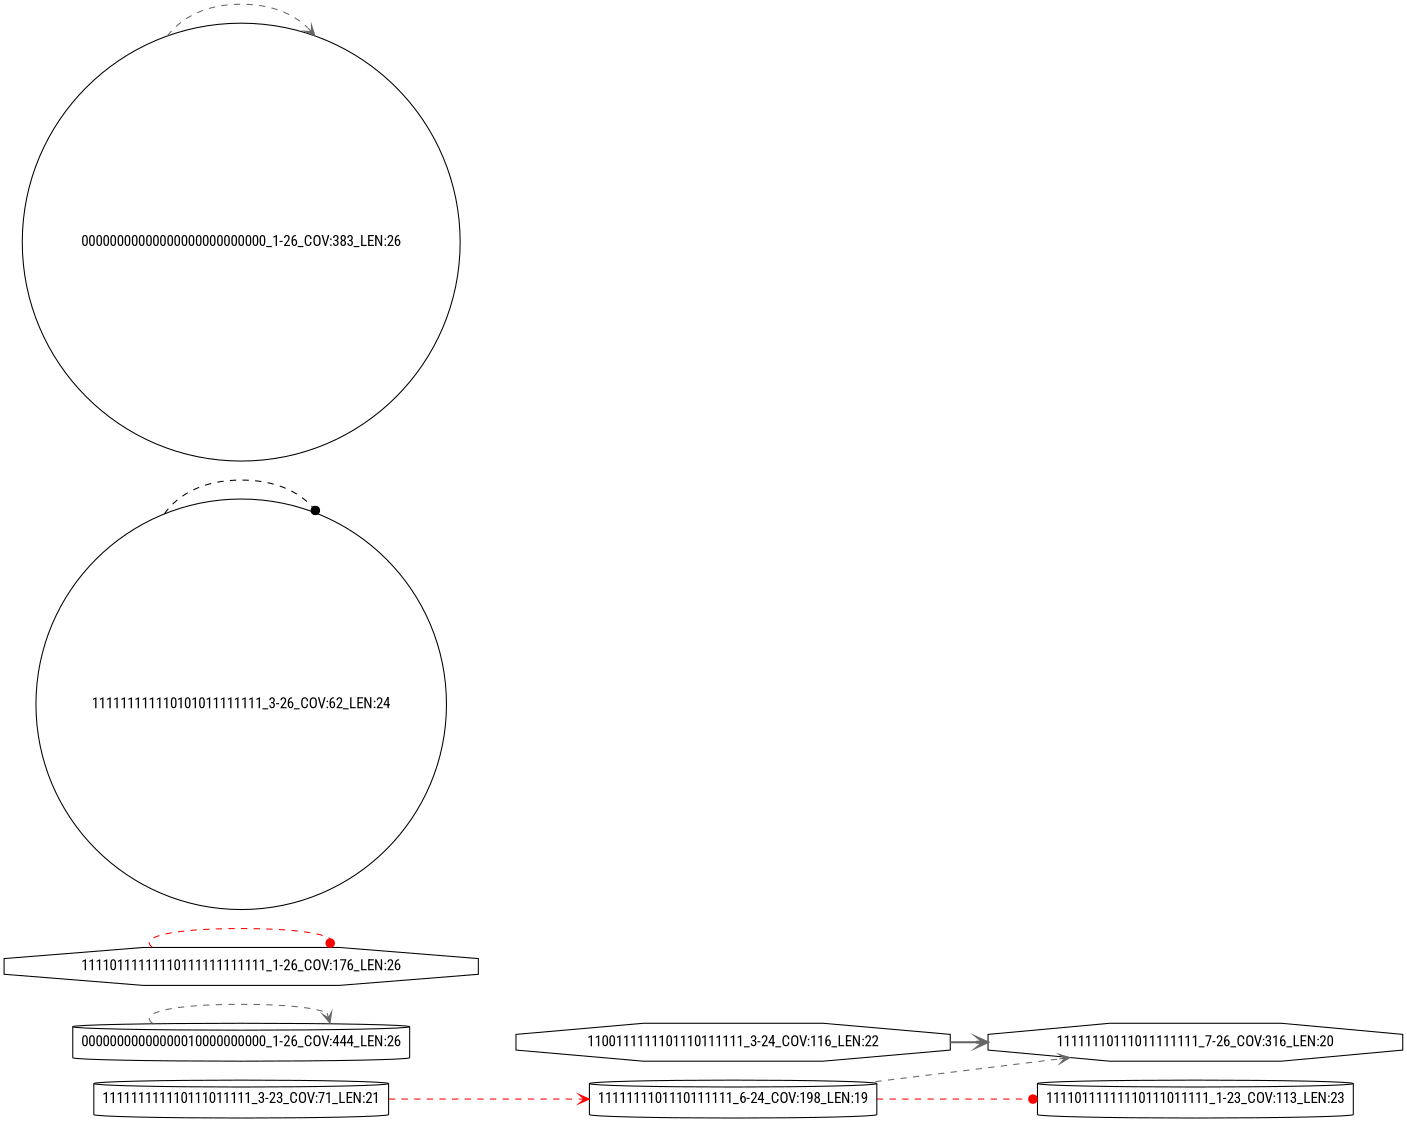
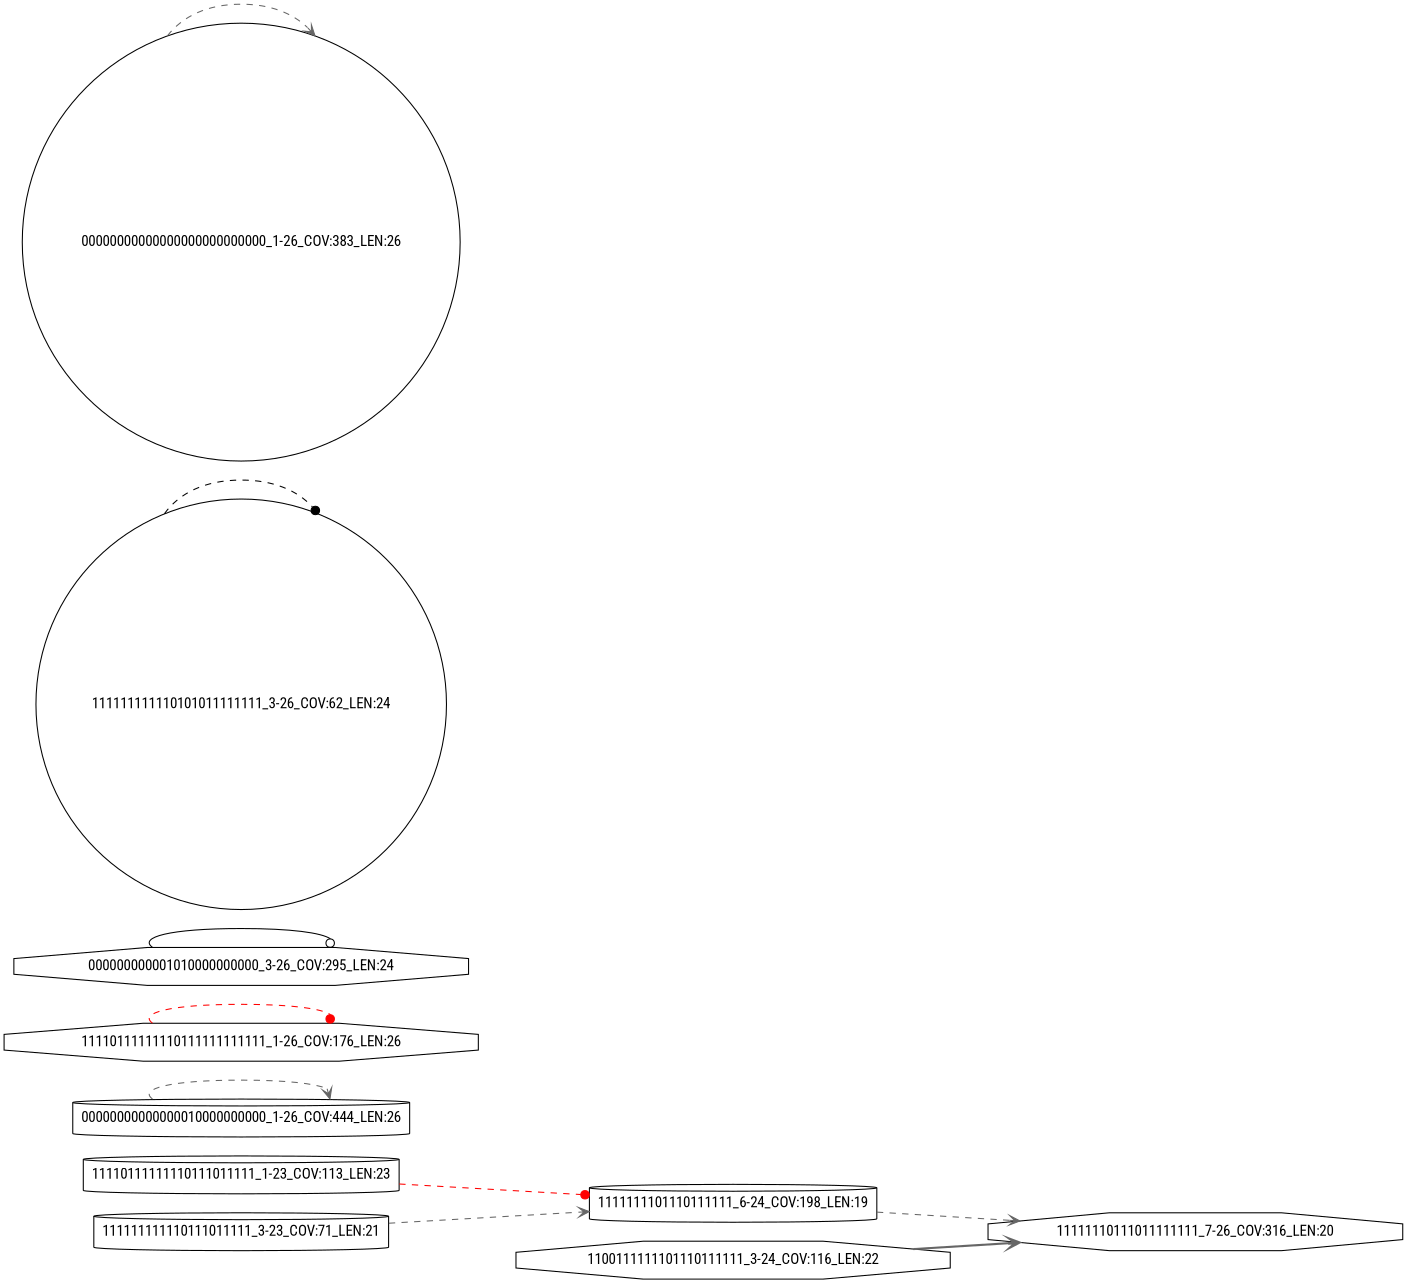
none -> (241, 966)
(484, 1099) -> (484, 1218)
(953, 1099) -> (490, 1189)
